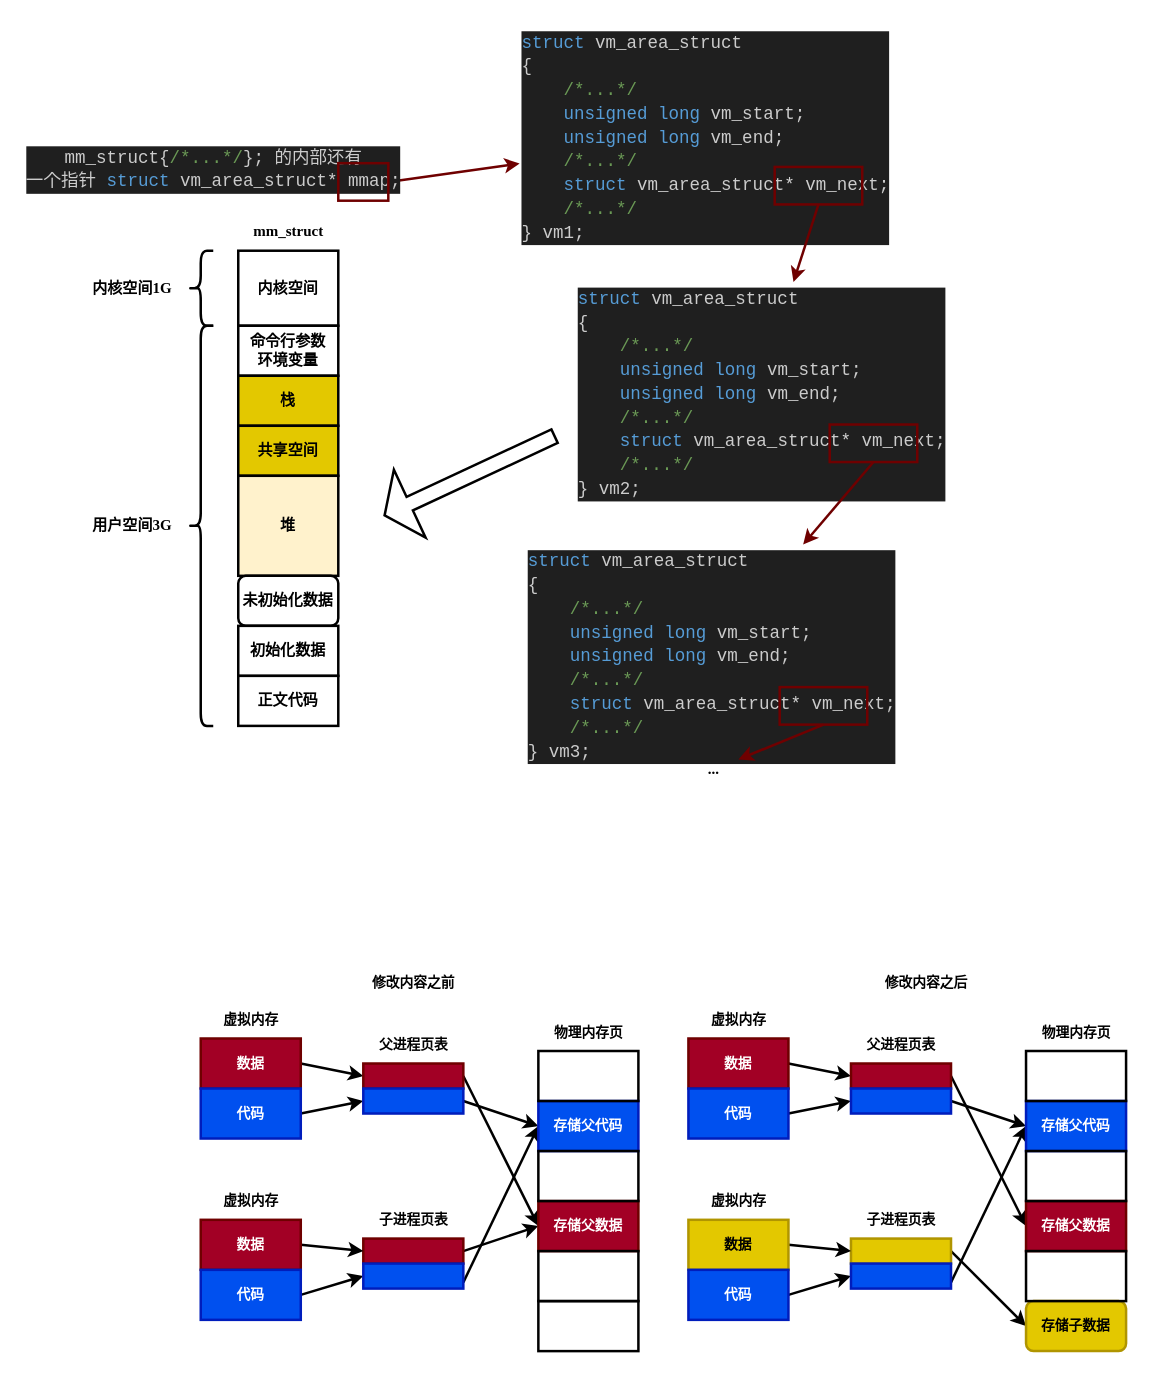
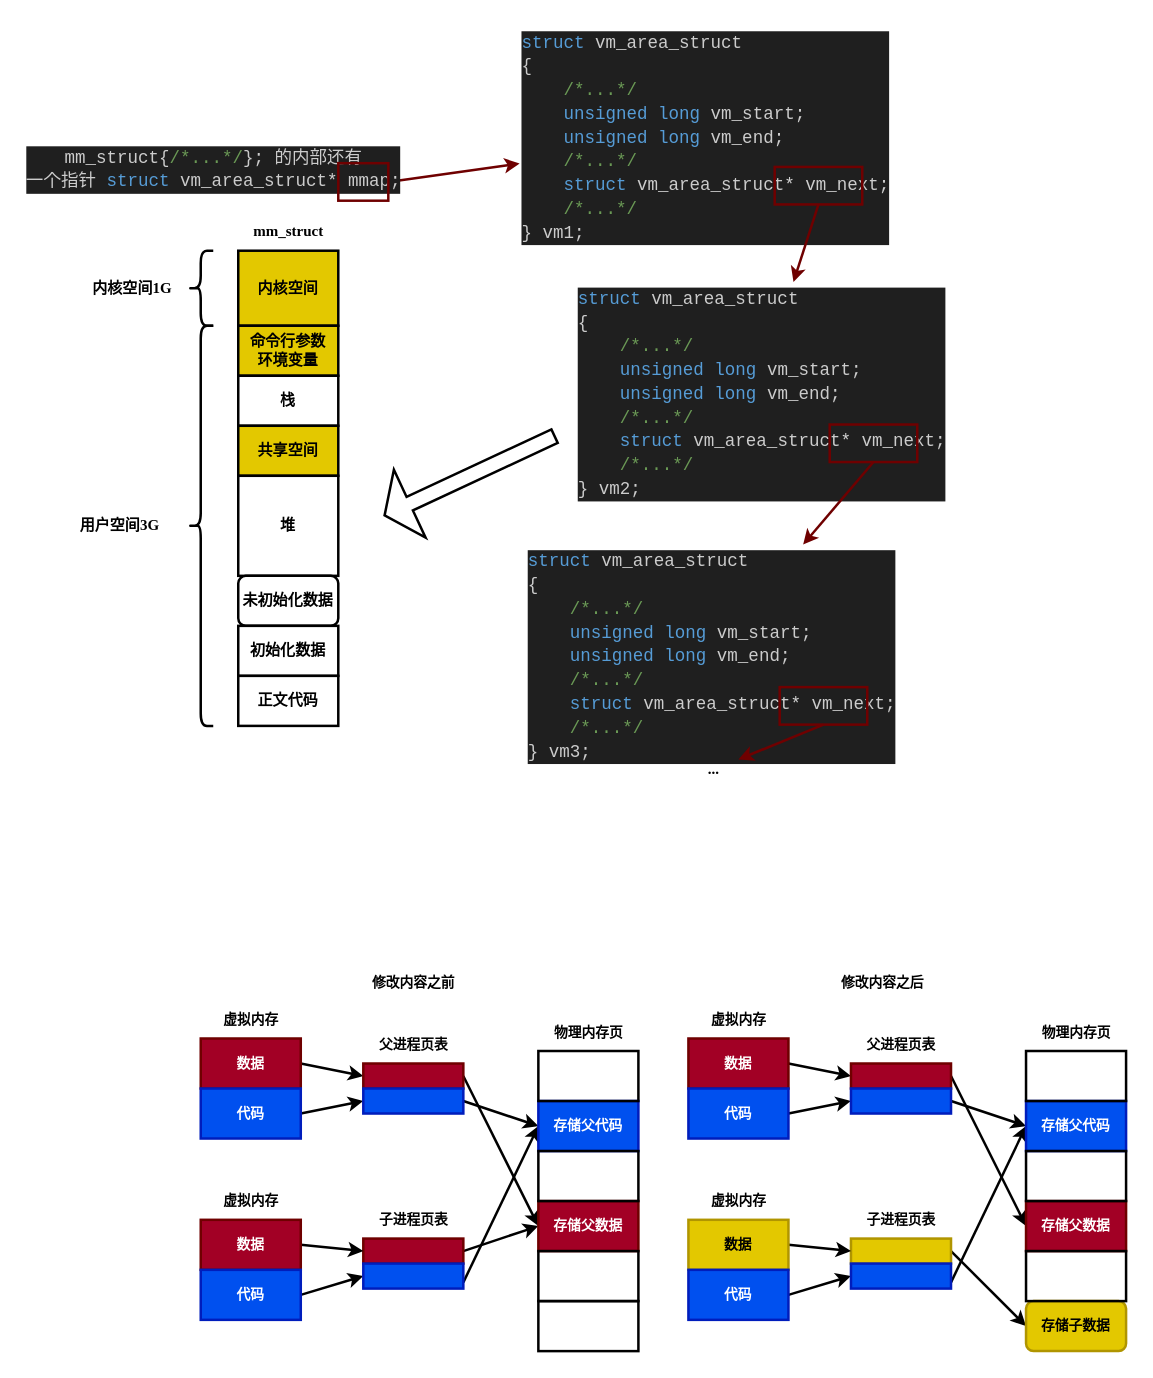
(288, 288) -> (288, 288)
(288, 351) -> (288, 351)
(288, 401) -> (288, 401)
(132, 526) -> (119, 526)
(288, 526) -> (288, 526)
(926, 982) -> (882, 982)
